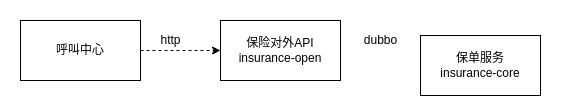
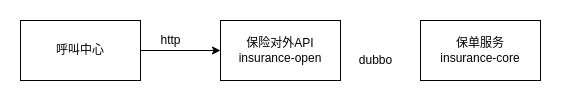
(381, 41) -> (376, 61)
(178, 51) -> (178, 51)
(481, 66) -> (481, 51)
